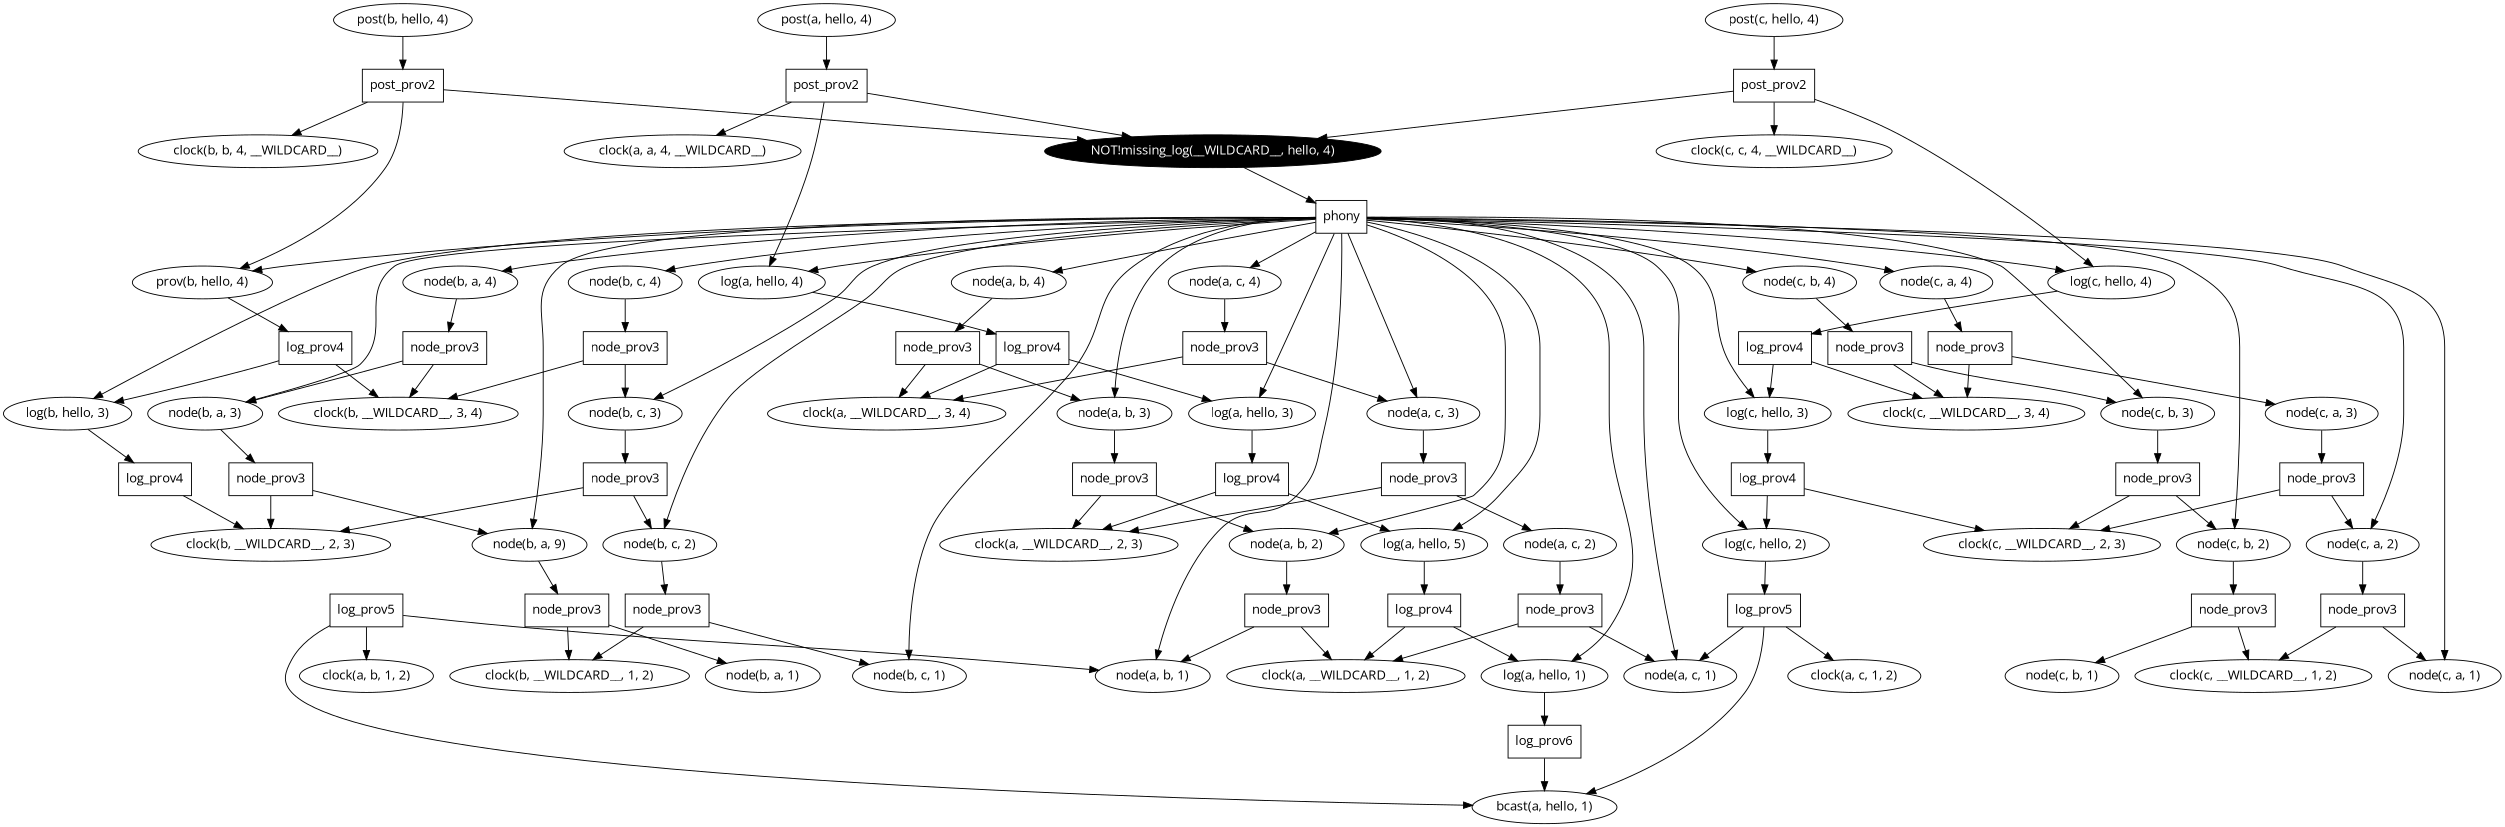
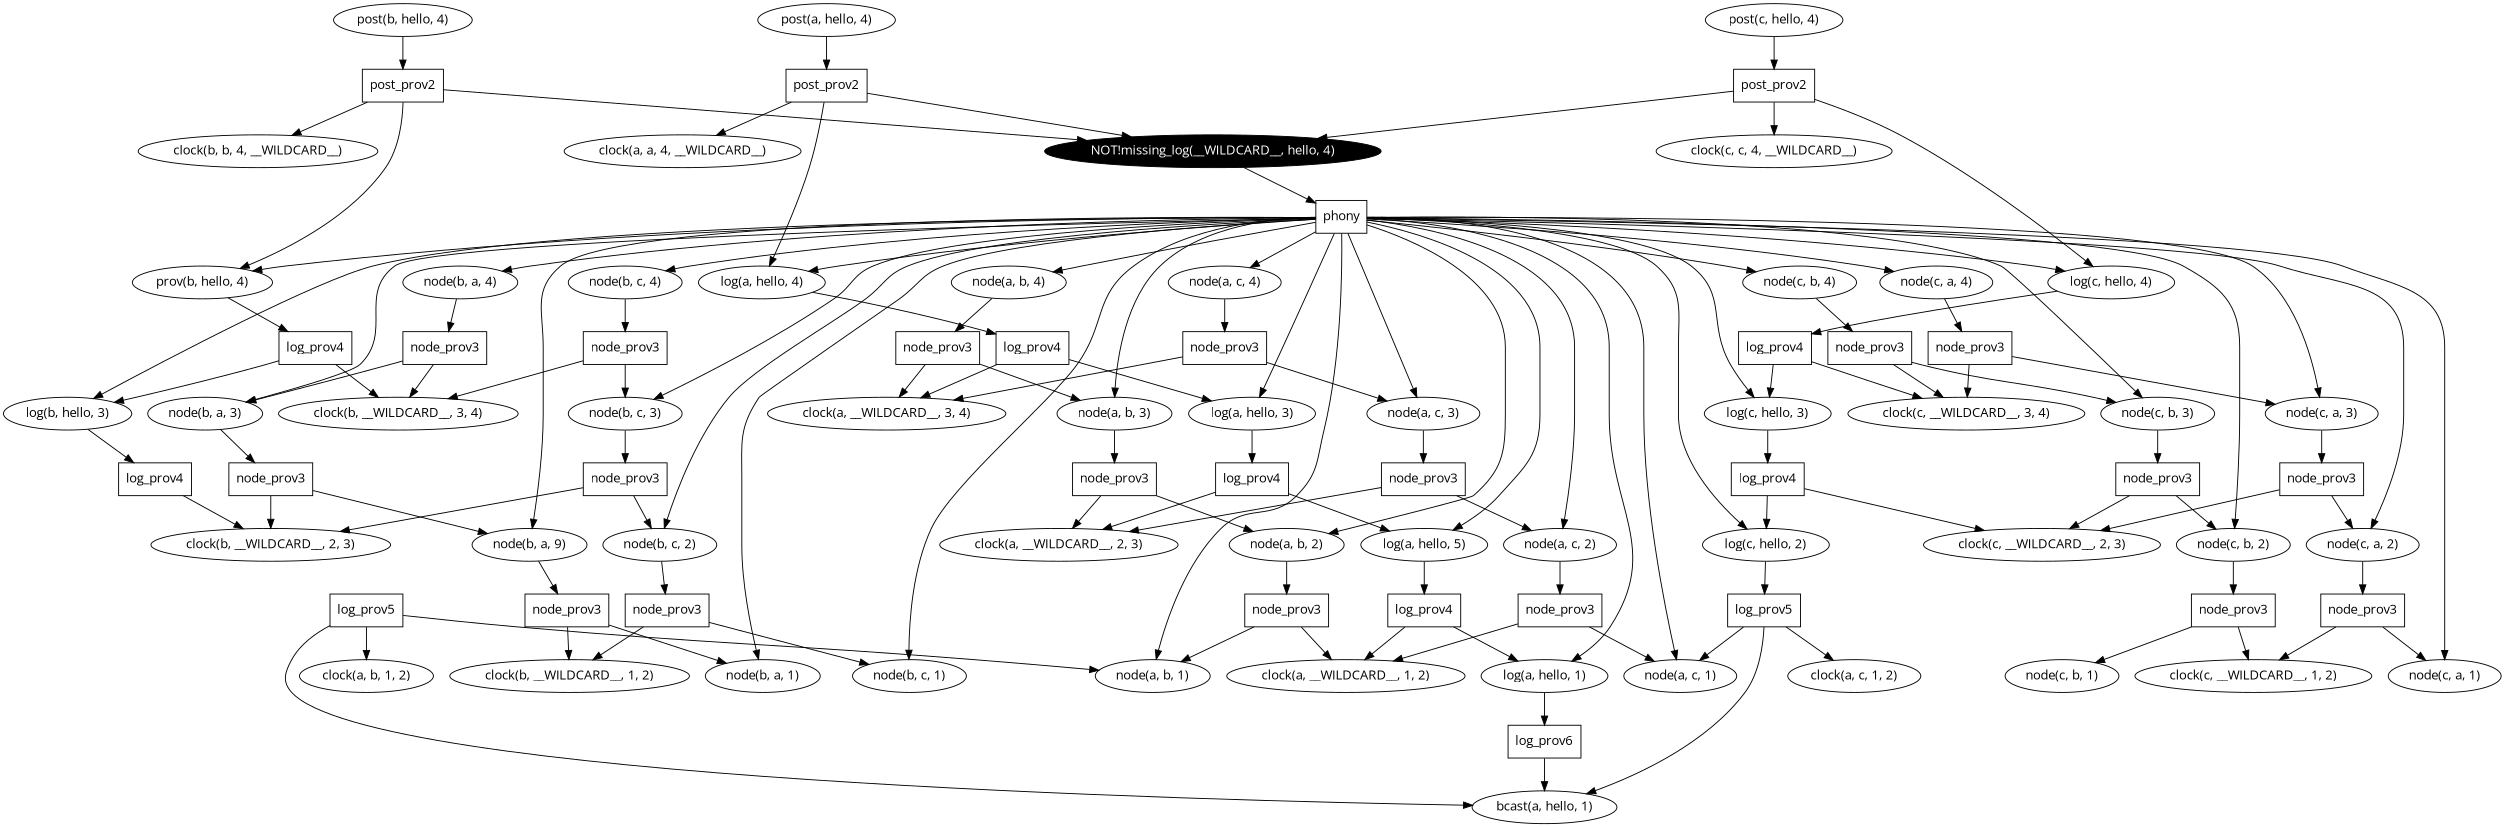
none -> (1857, 223)
none -> (900, 298)
none -> (1561, 304)
